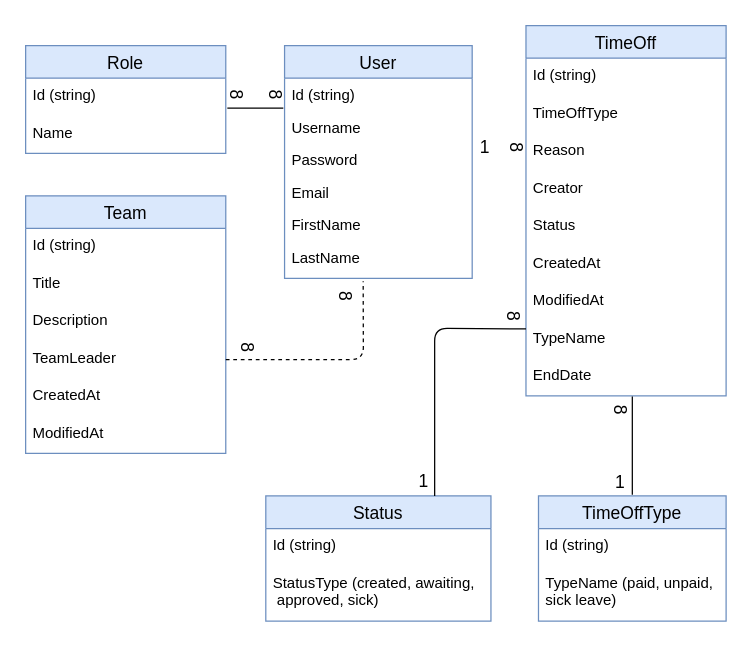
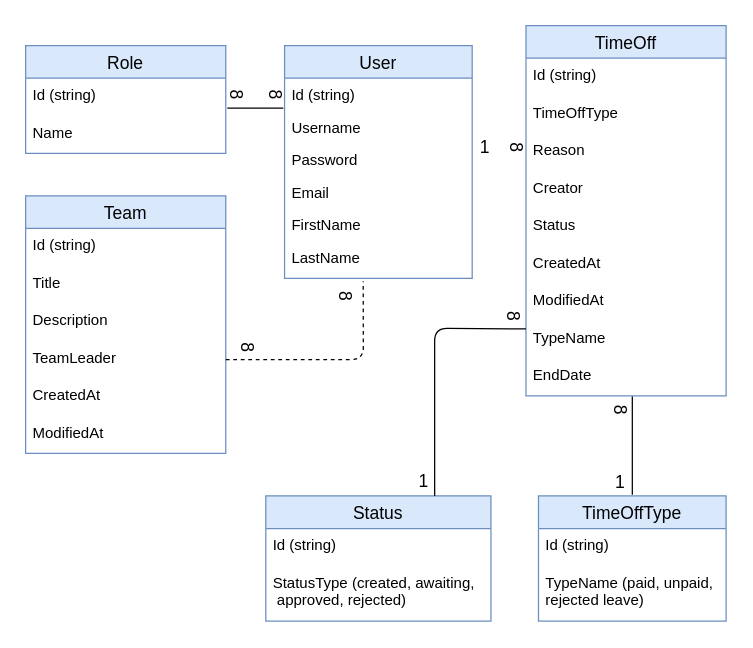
(387, 583) -> (387, 583)
(630, 583) -> (630, 583)
